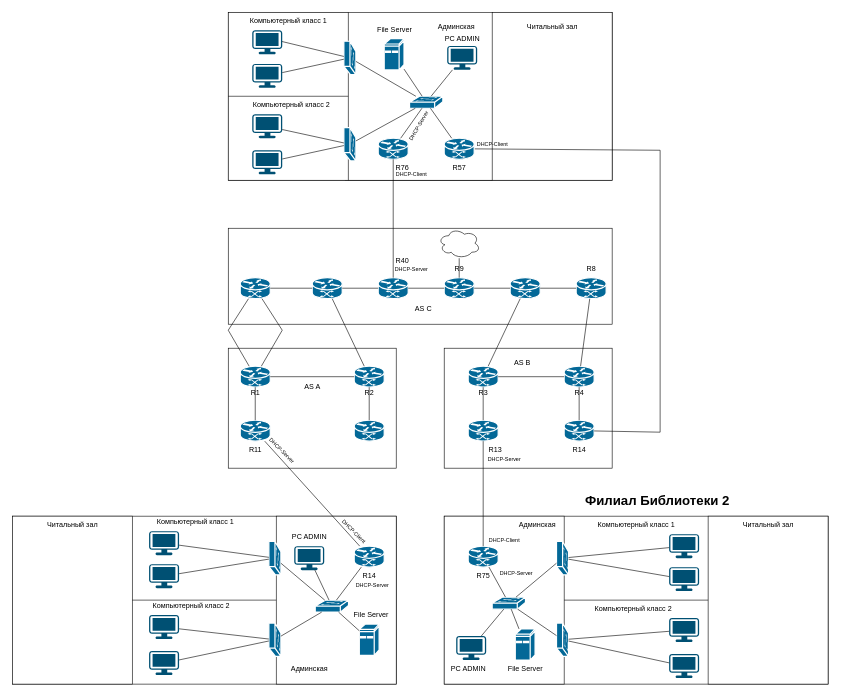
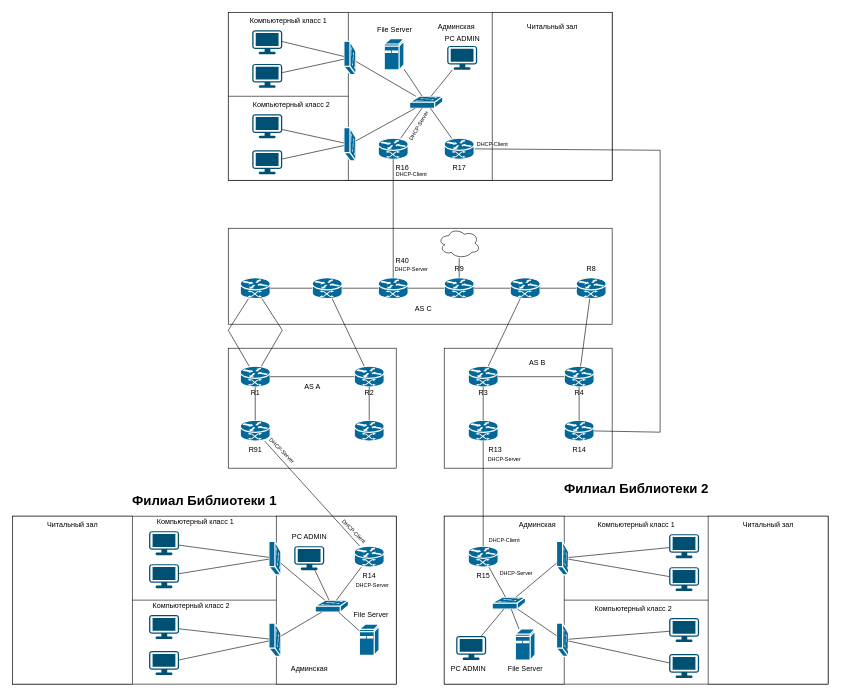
(403, 168) -> (403, 168)
(460, 168) -> (460, 168)
(522, 363) -> (537, 363)
(256, 450) -> (256, 450)
none -> (204, 501)
(657, 501) -> (636, 489)
(484, 576) -> (484, 576)
